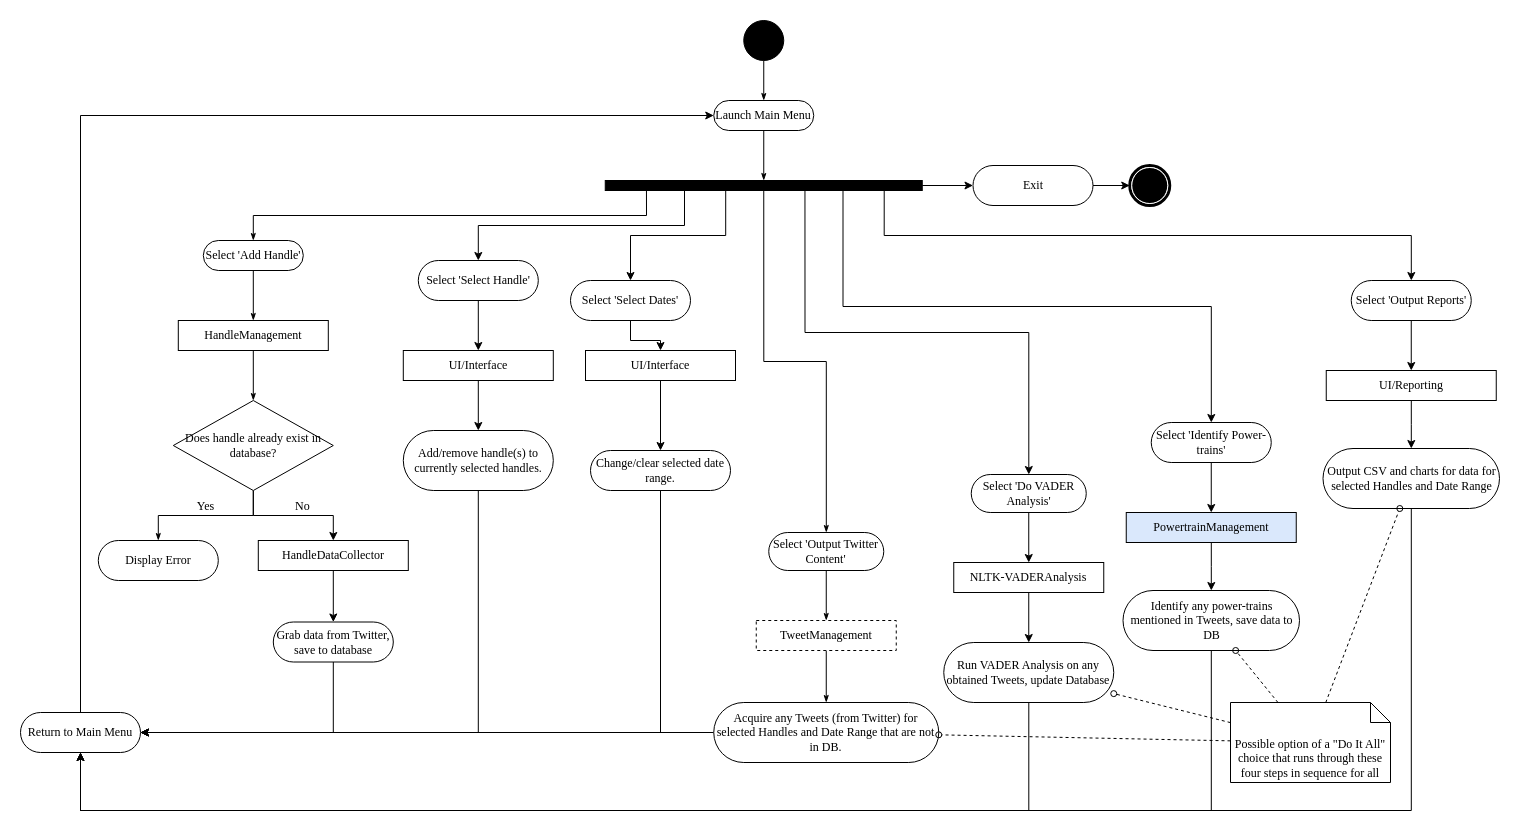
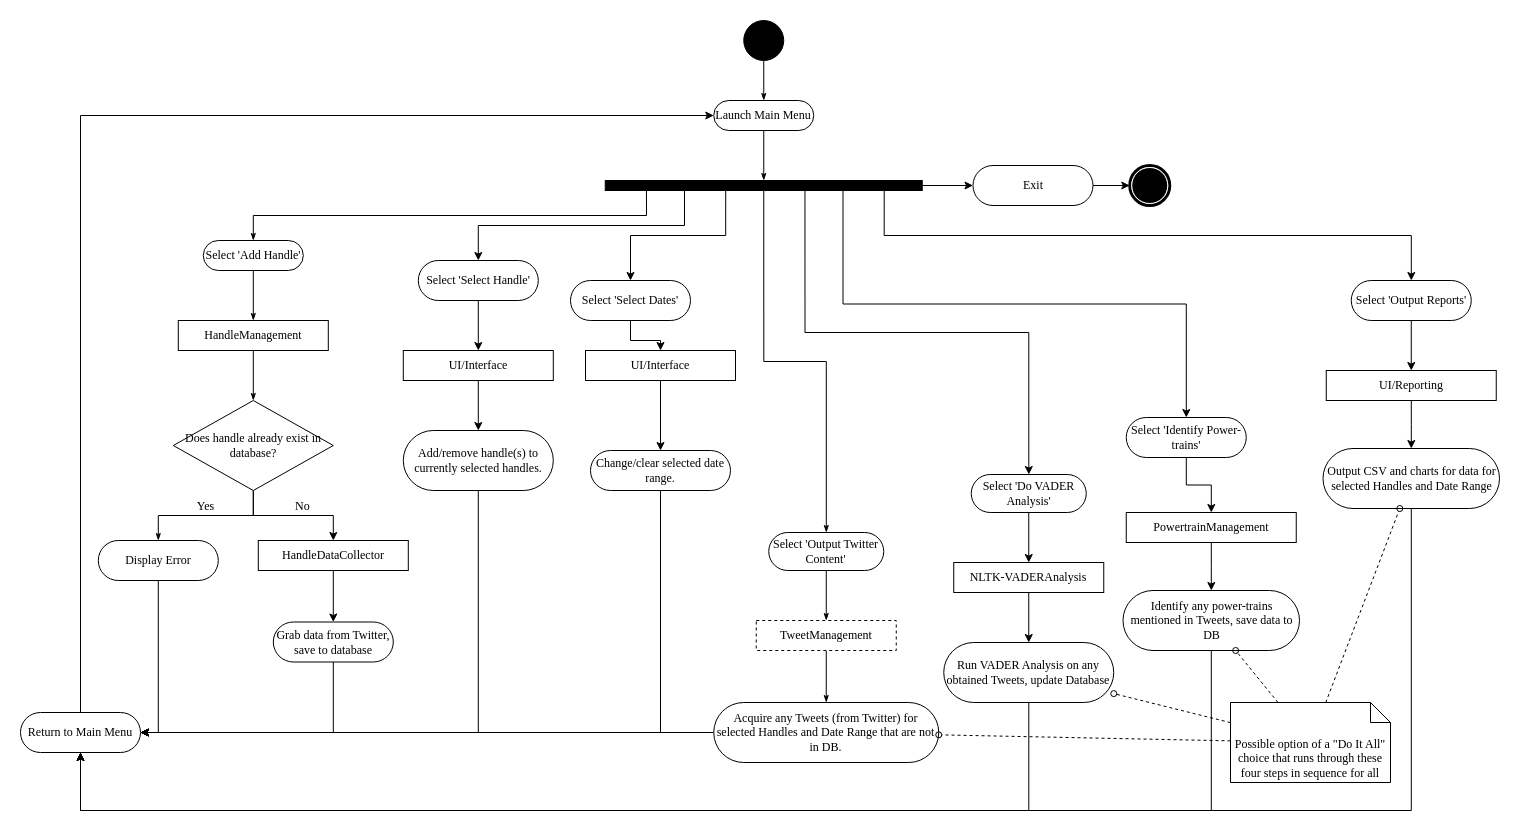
(1211, 443) -> (1186, 438)
(1211, 528) -> (1211, 528)
none -> (158, 656)
